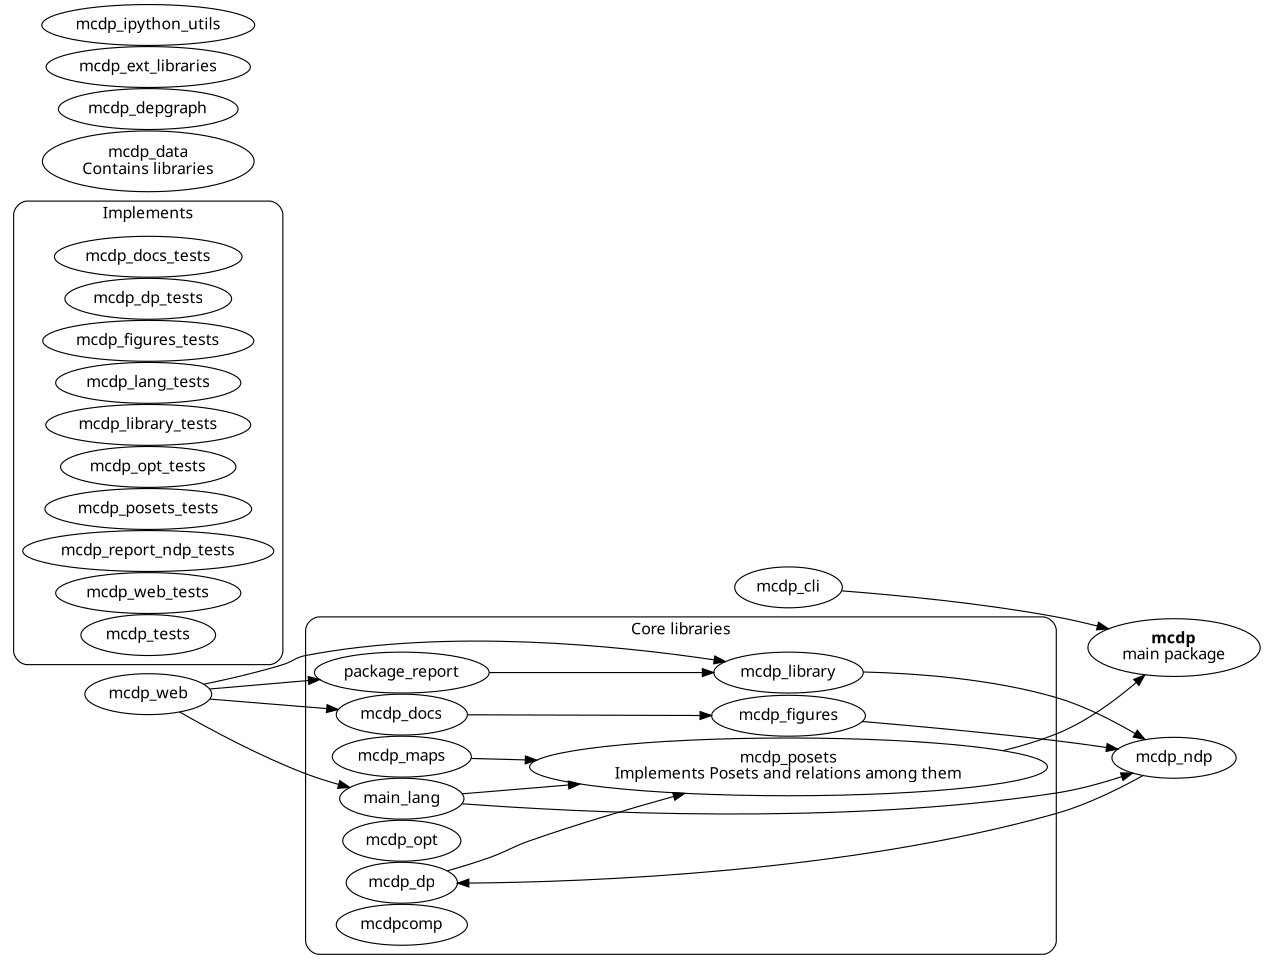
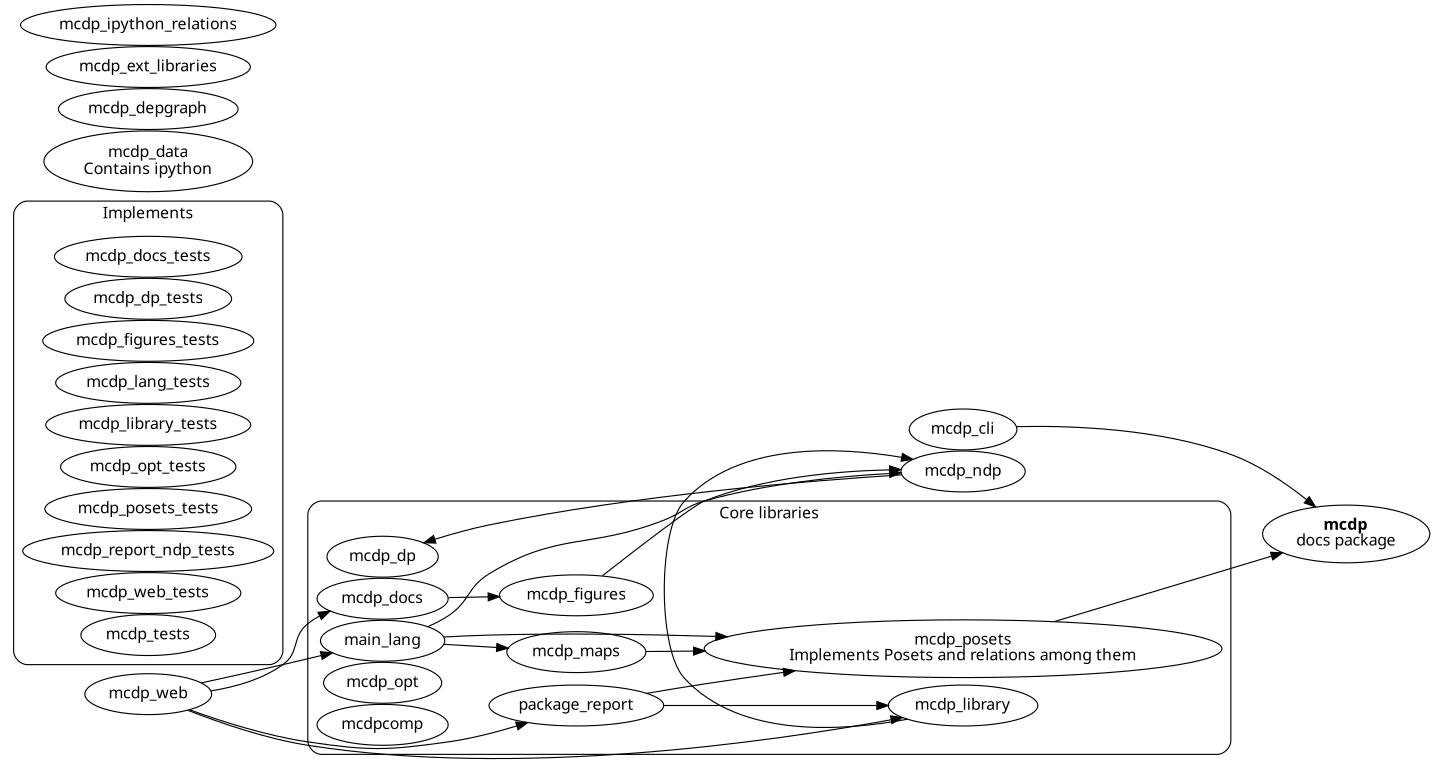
(148, 25) -> (148, 25)
(148, 169) -> (148, 169)
none -> (470, 646)
(1174, 654) -> (1346, 541)
(560, 831) -> (715, 682)
